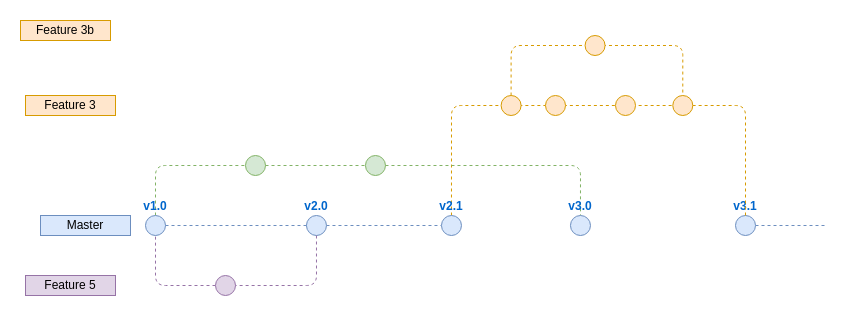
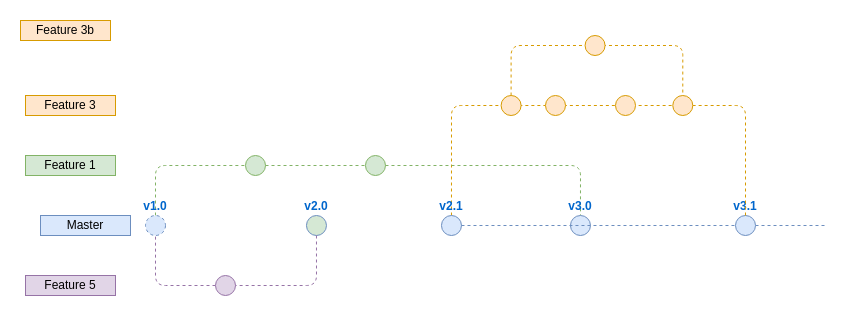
none -> (71, 166)
(156, 226) -> (156, 226)
(236, 226) -> none
(316, 226) -> (316, 226)
(383, 226) -> none
none -> (597, 226)
